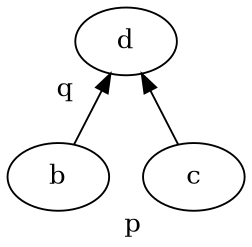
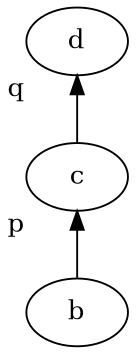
(88, 118) -> (77, 254)
